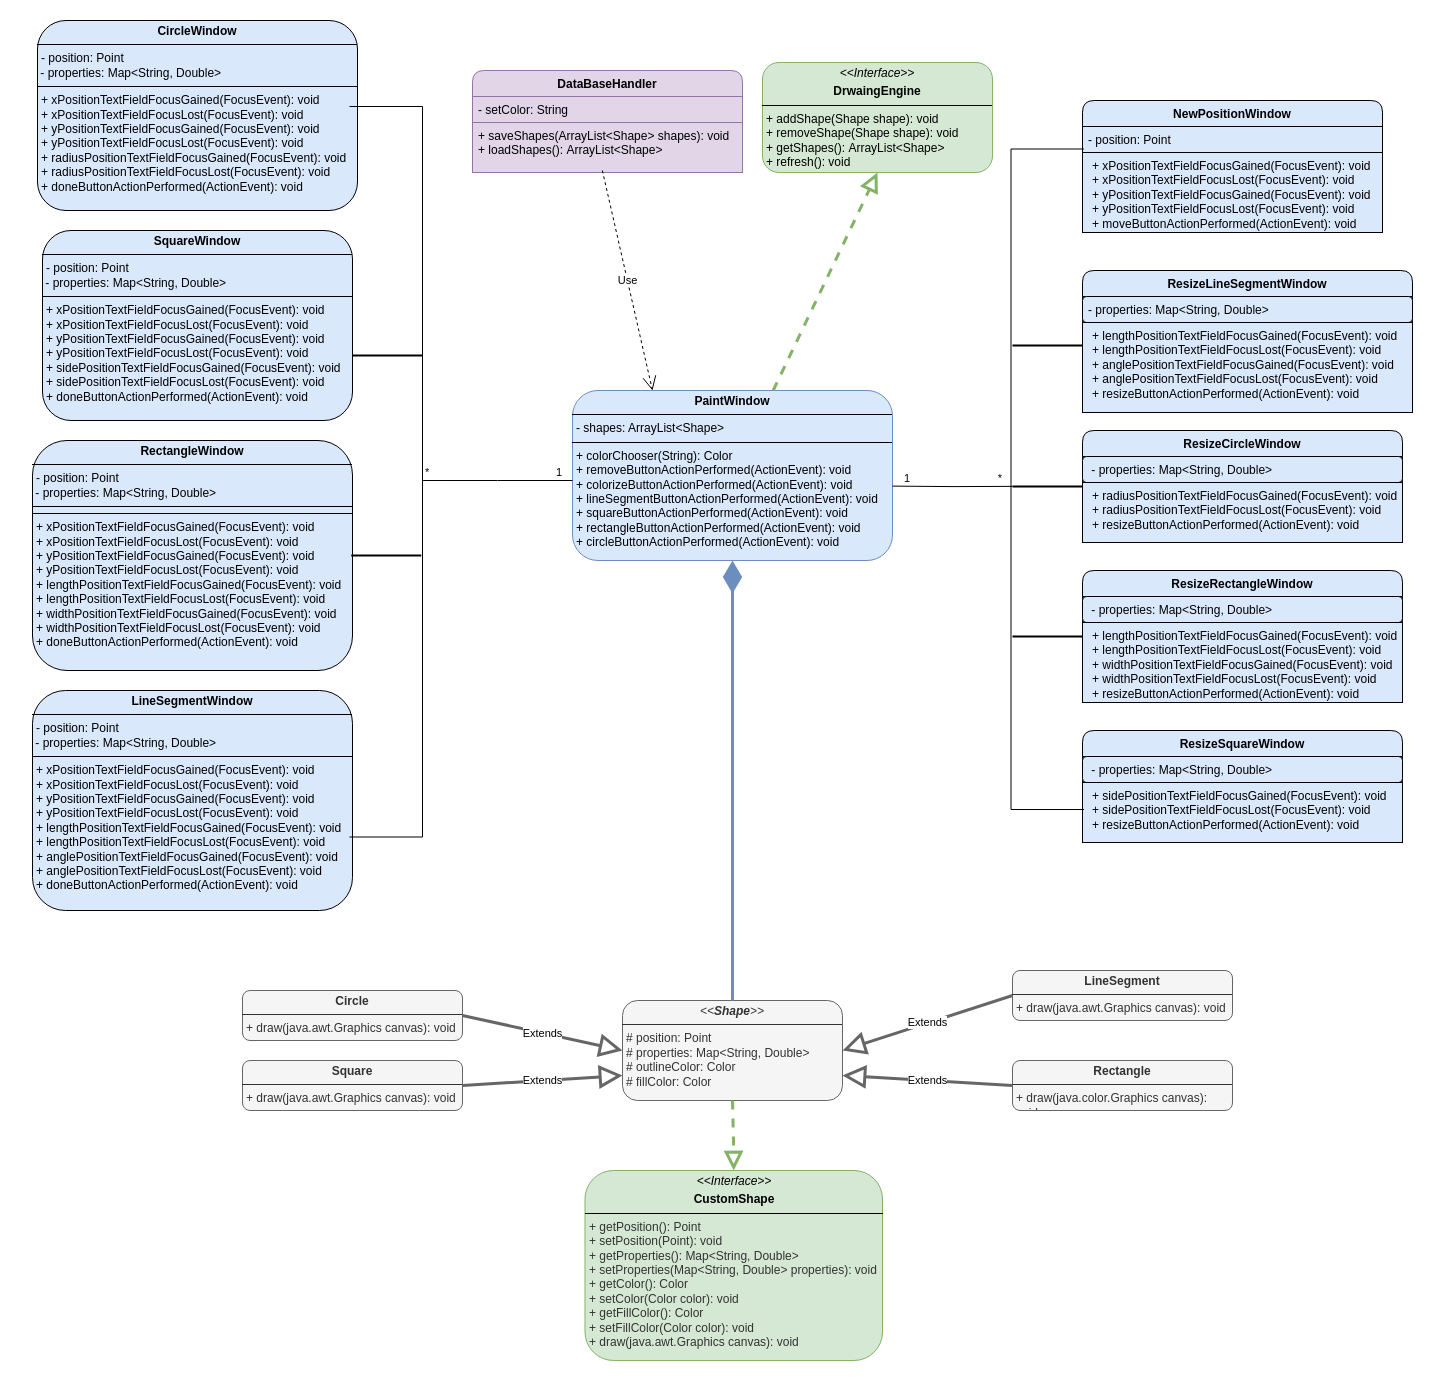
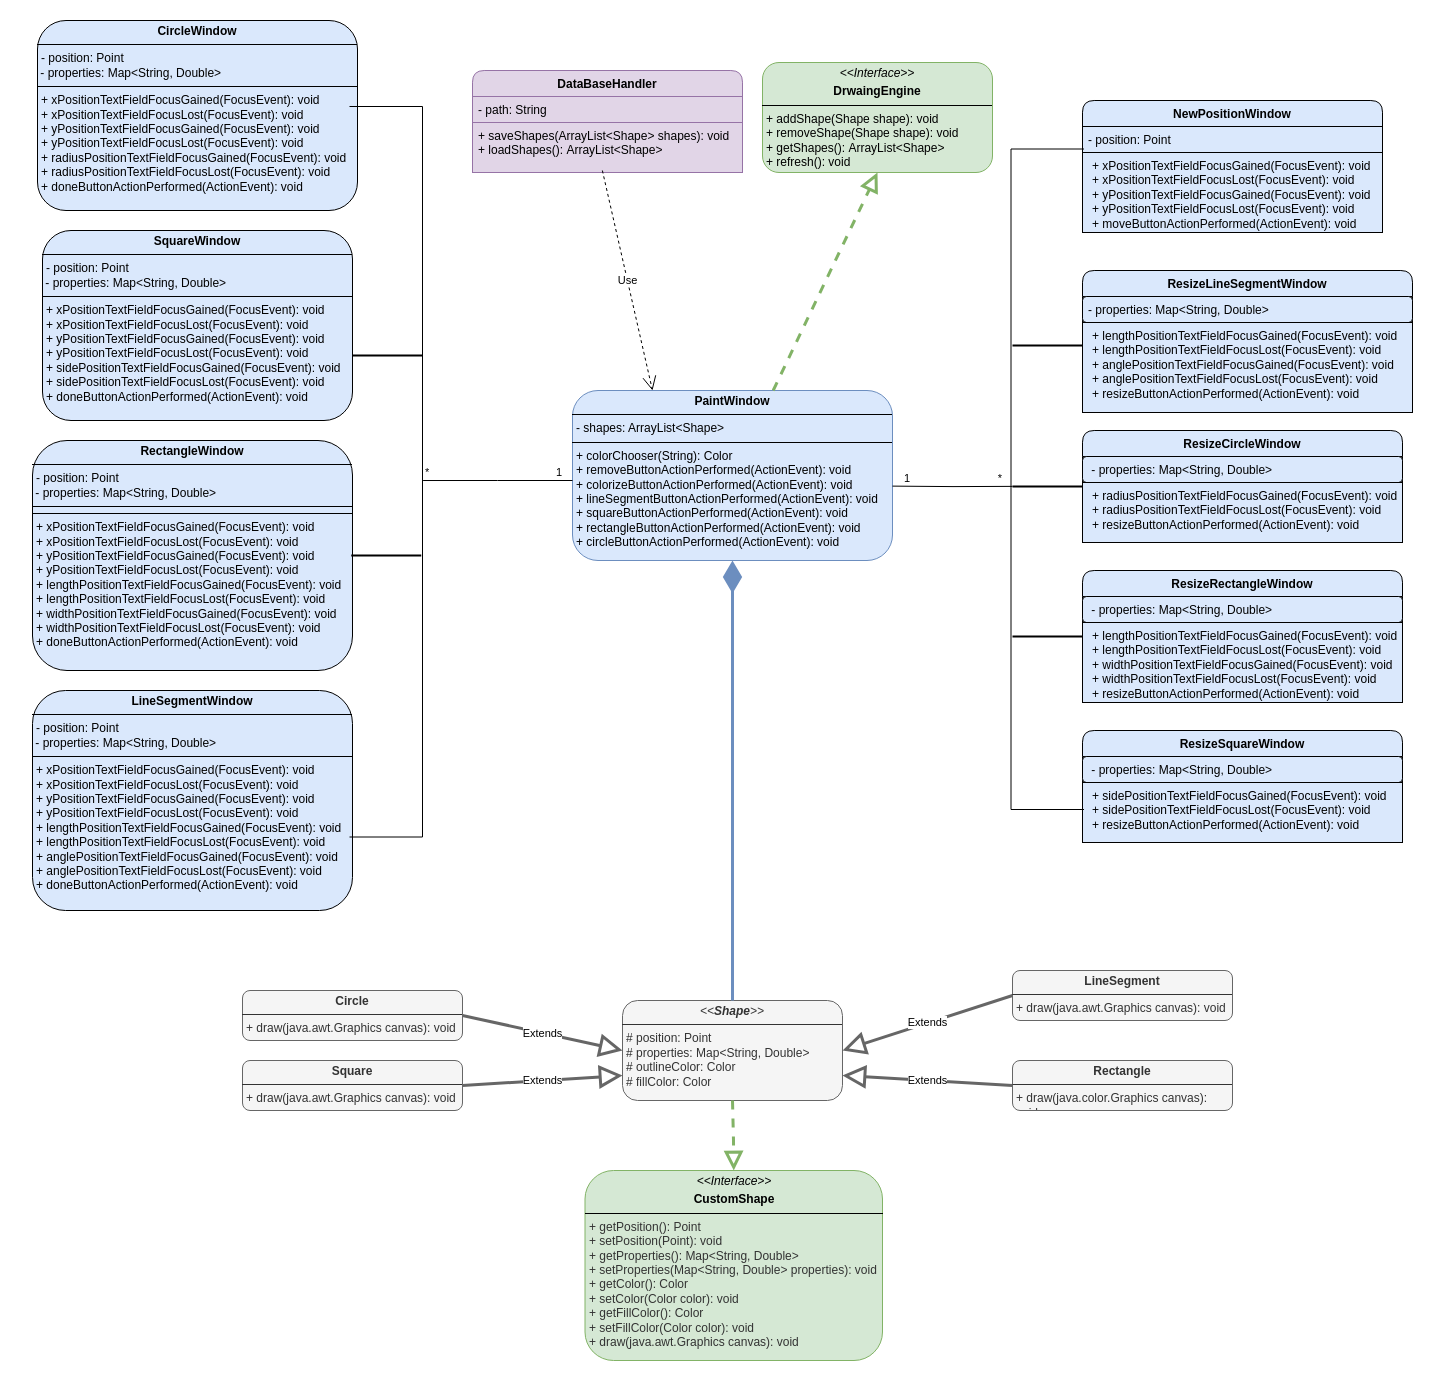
(531, 111) -> (519, 111)
